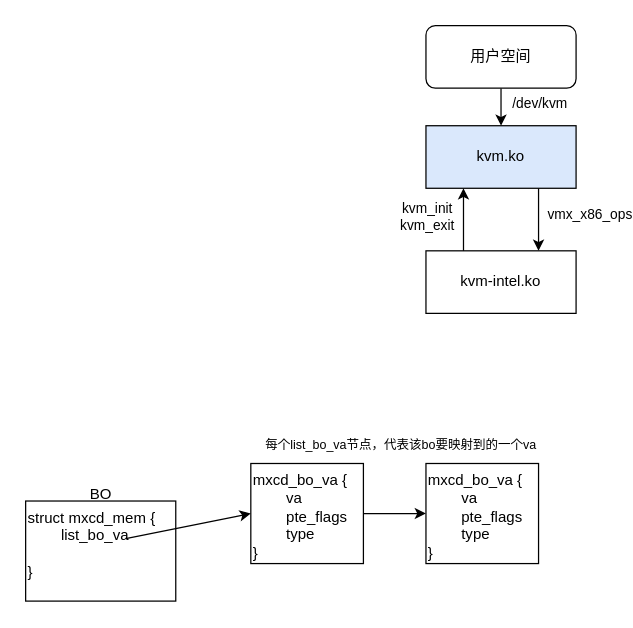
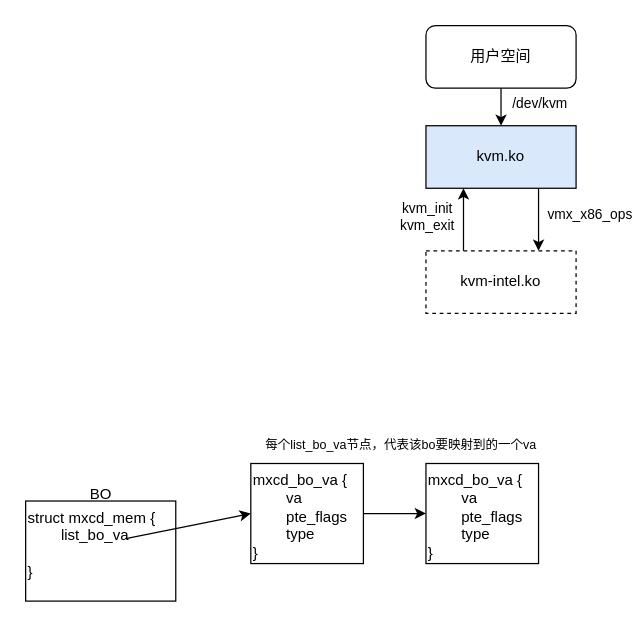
(501, 282) -> (501, 282)
